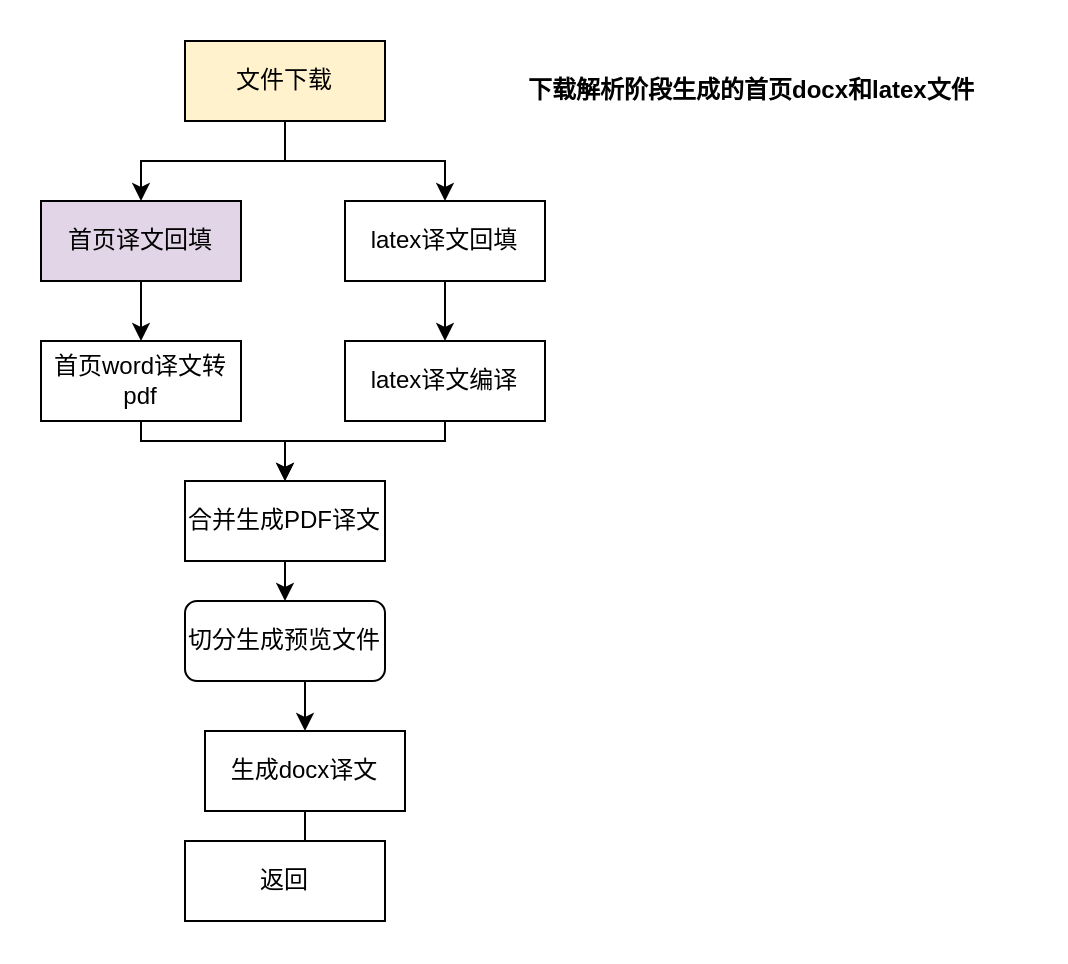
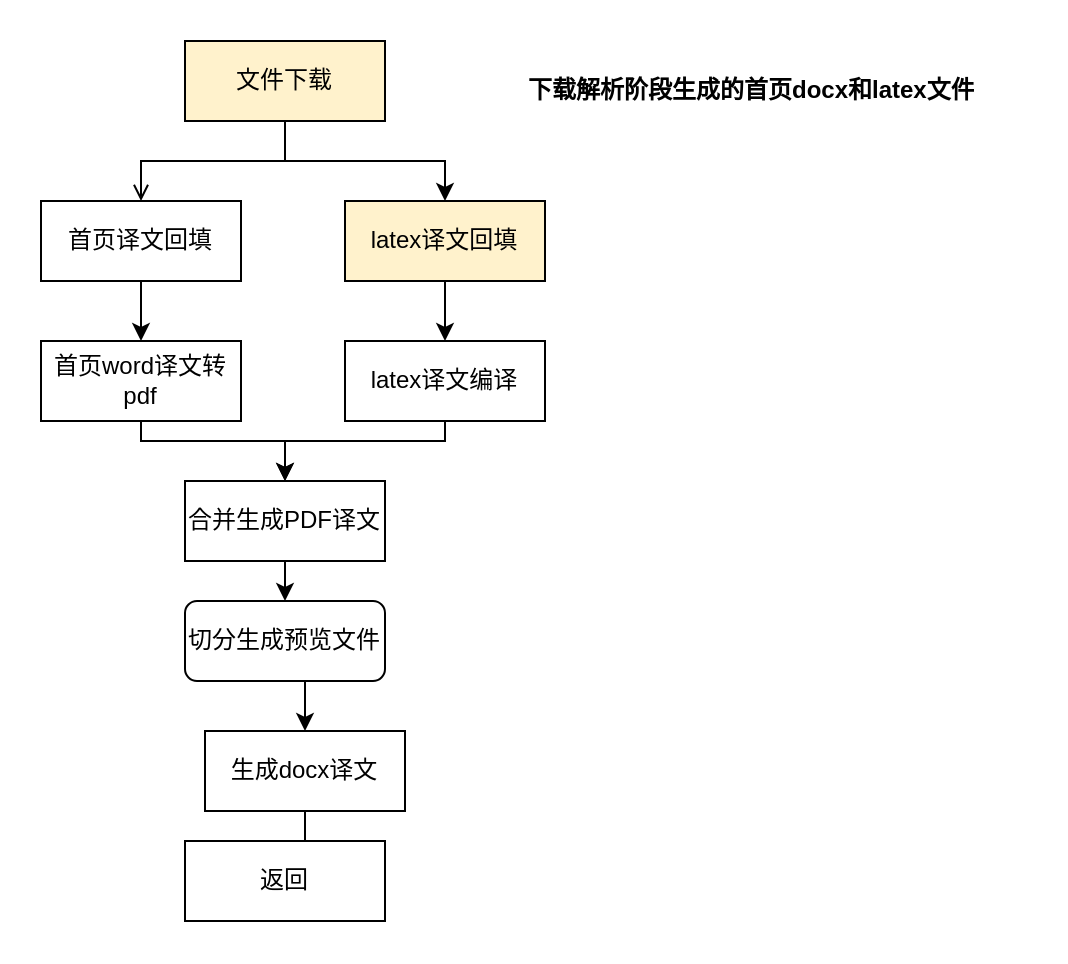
(141, 186) -> (141, 189)
(141, 241) -> (141, 241)
(445, 241) -> (445, 241)
